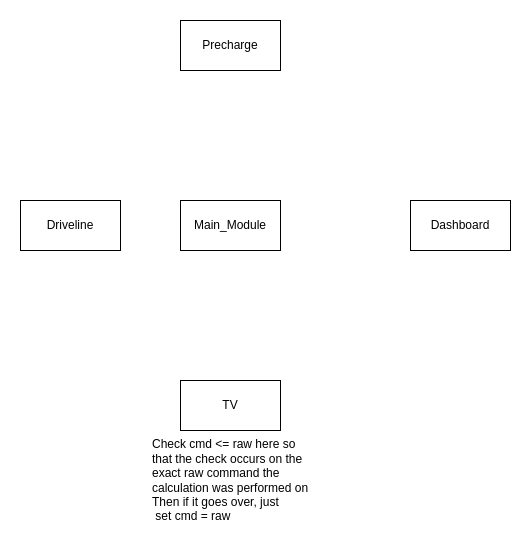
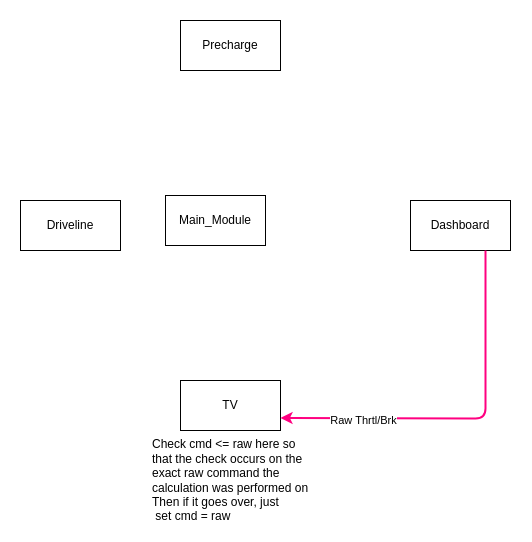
(231, 226) -> (216, 221)
none -> (466, 418)
